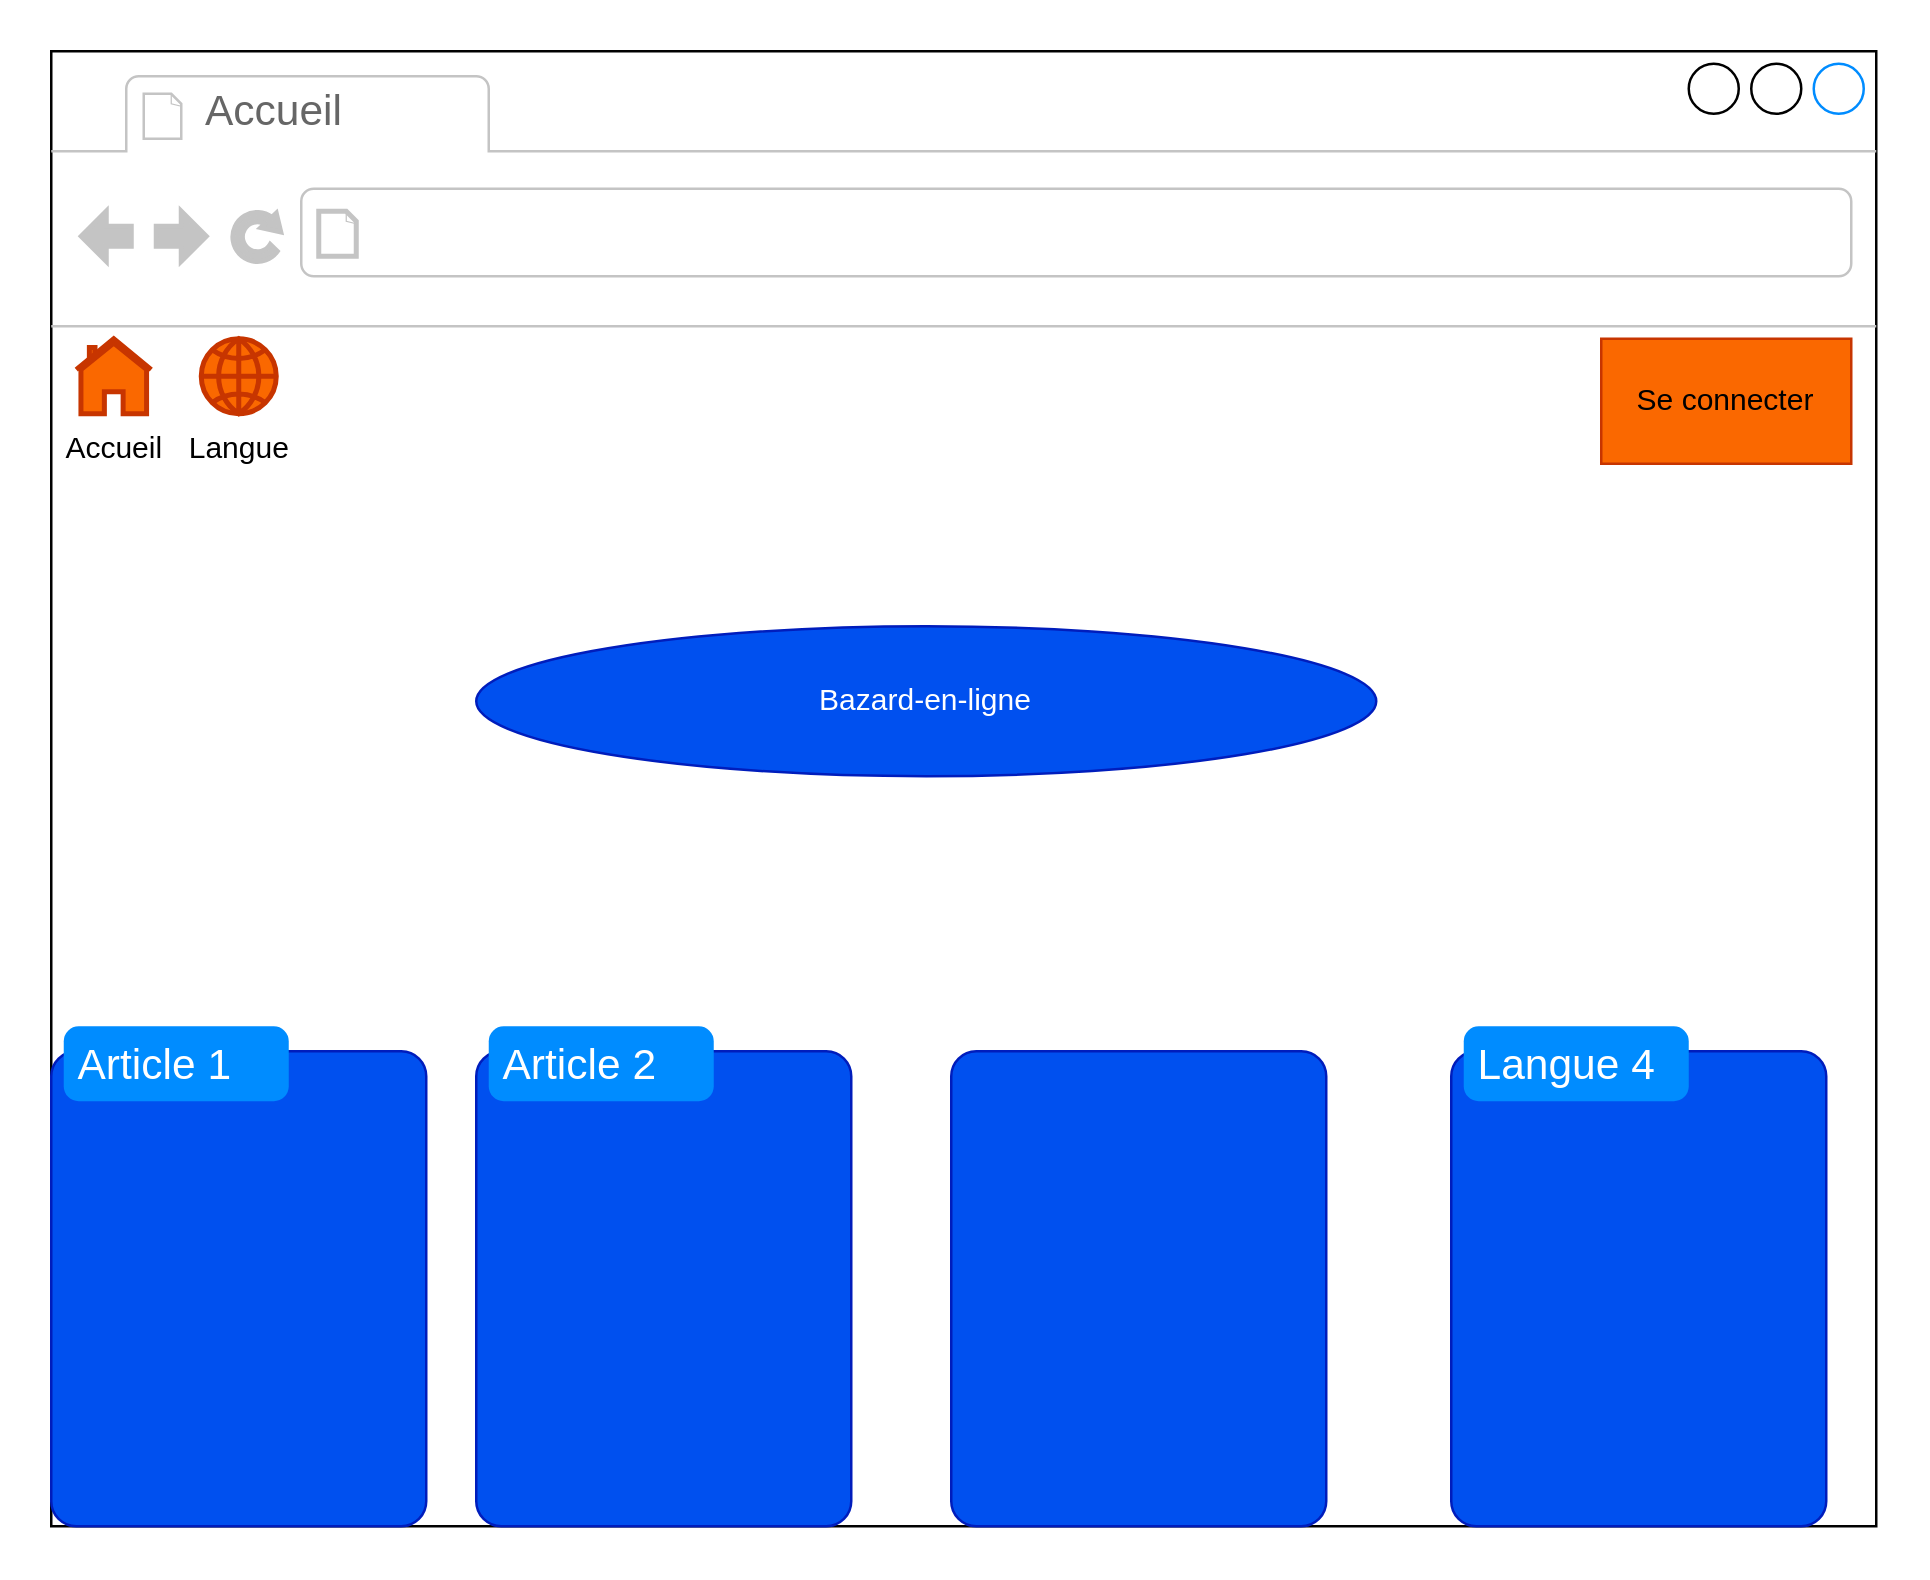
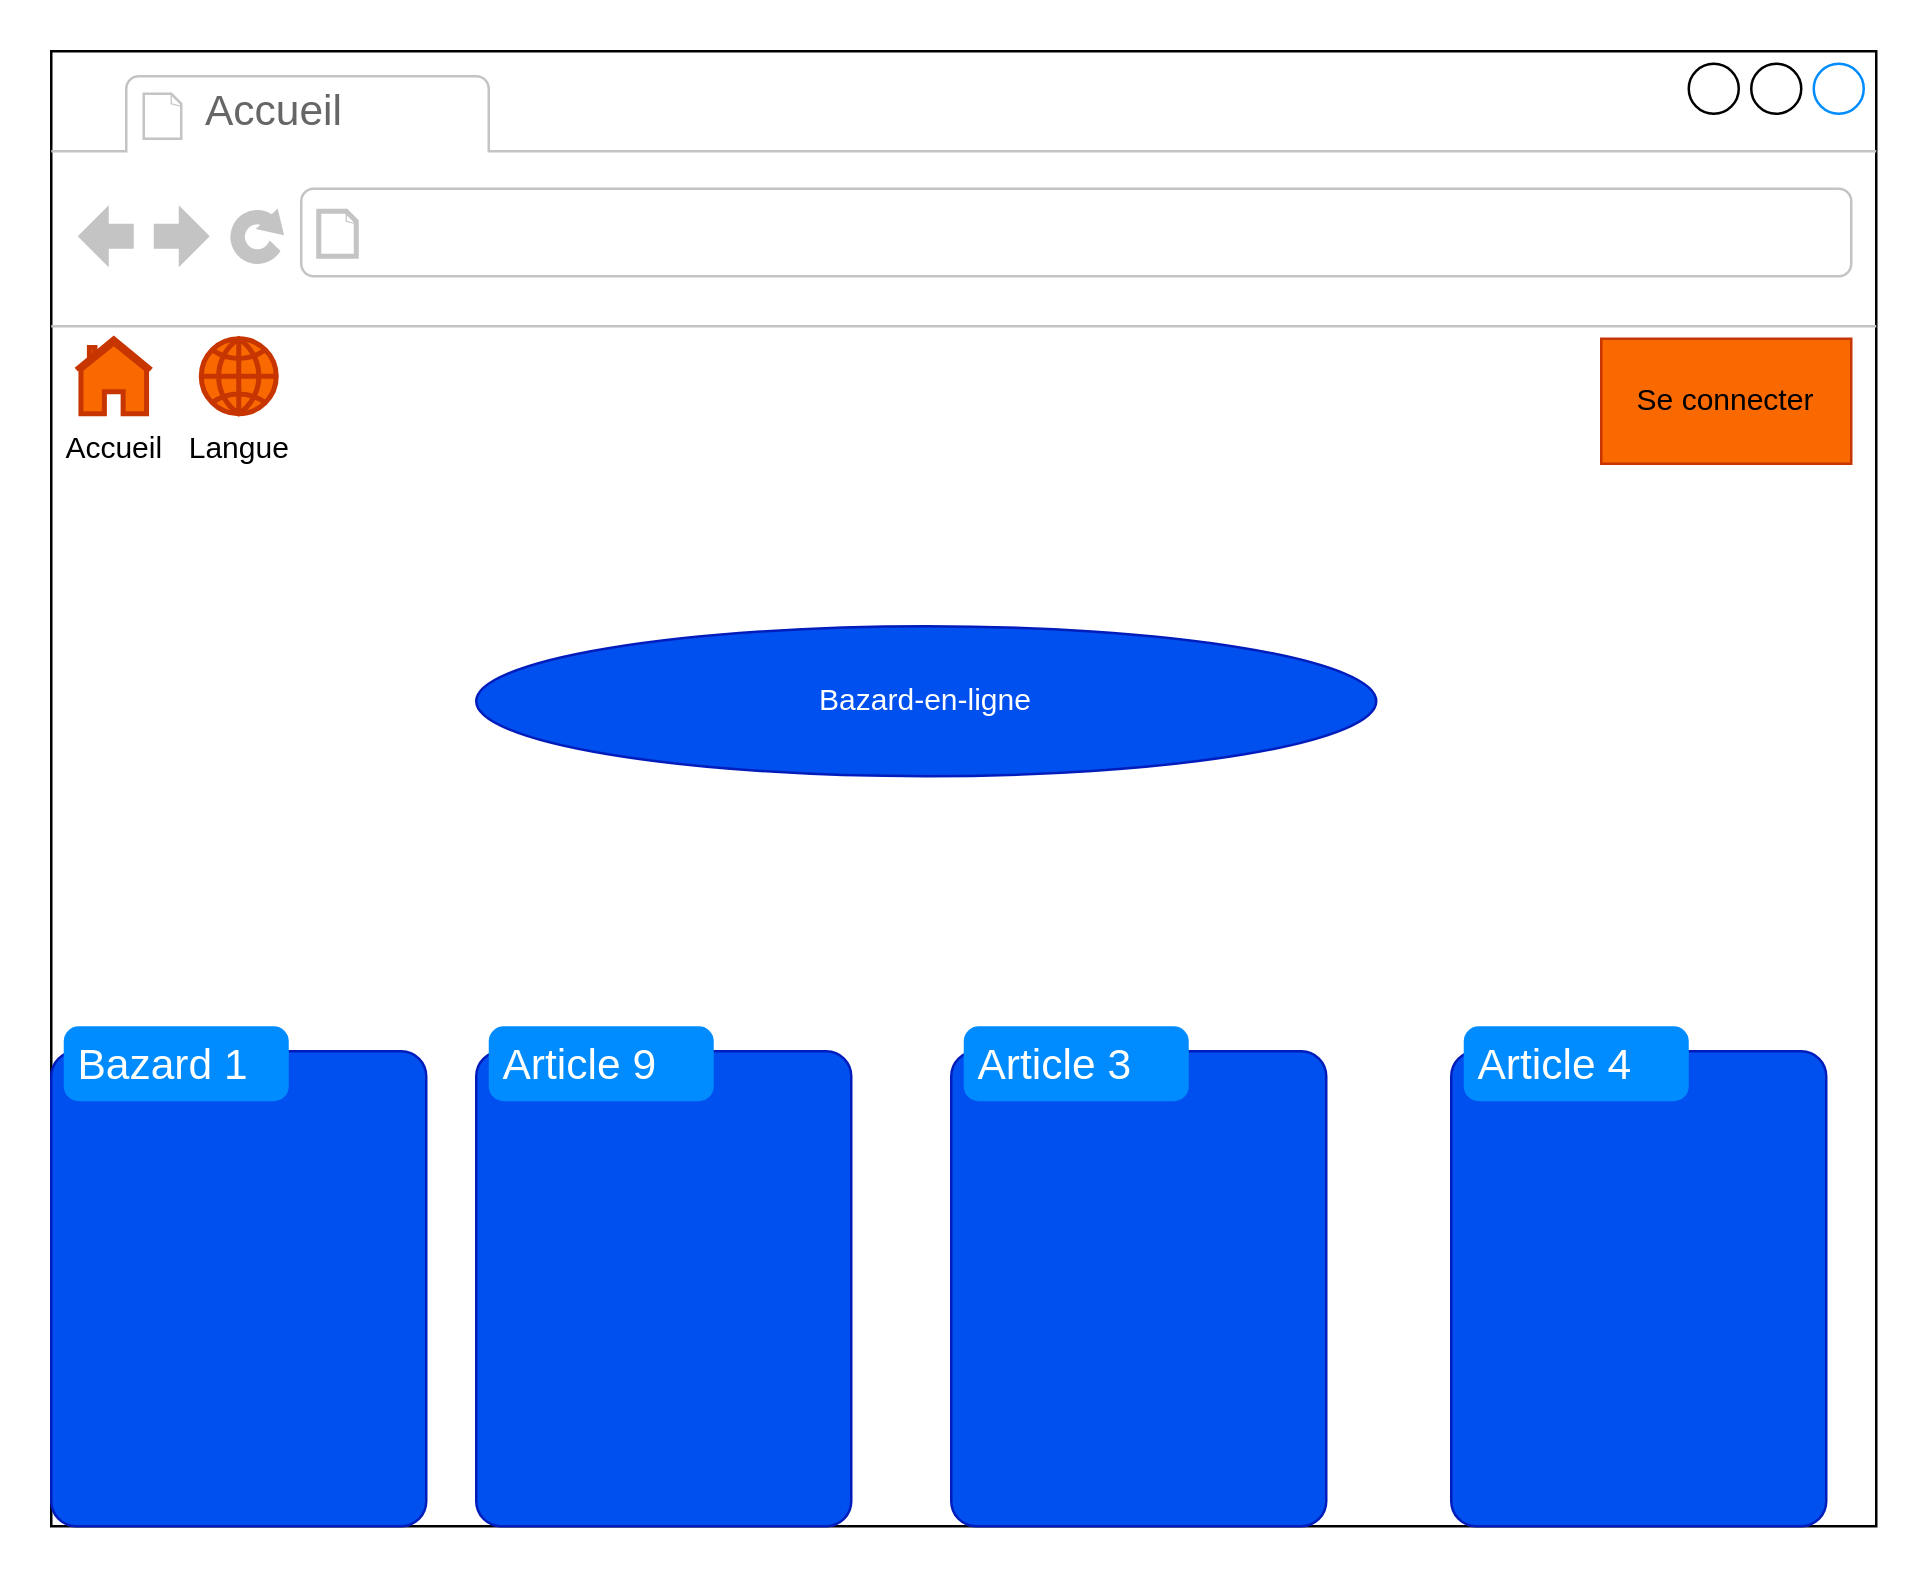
none -> (1076, 1064)
(168, 1065) -> (167, 1065)
(593, 1065) -> (593, 1065)
(1567, 1065) -> (1568, 1065)
